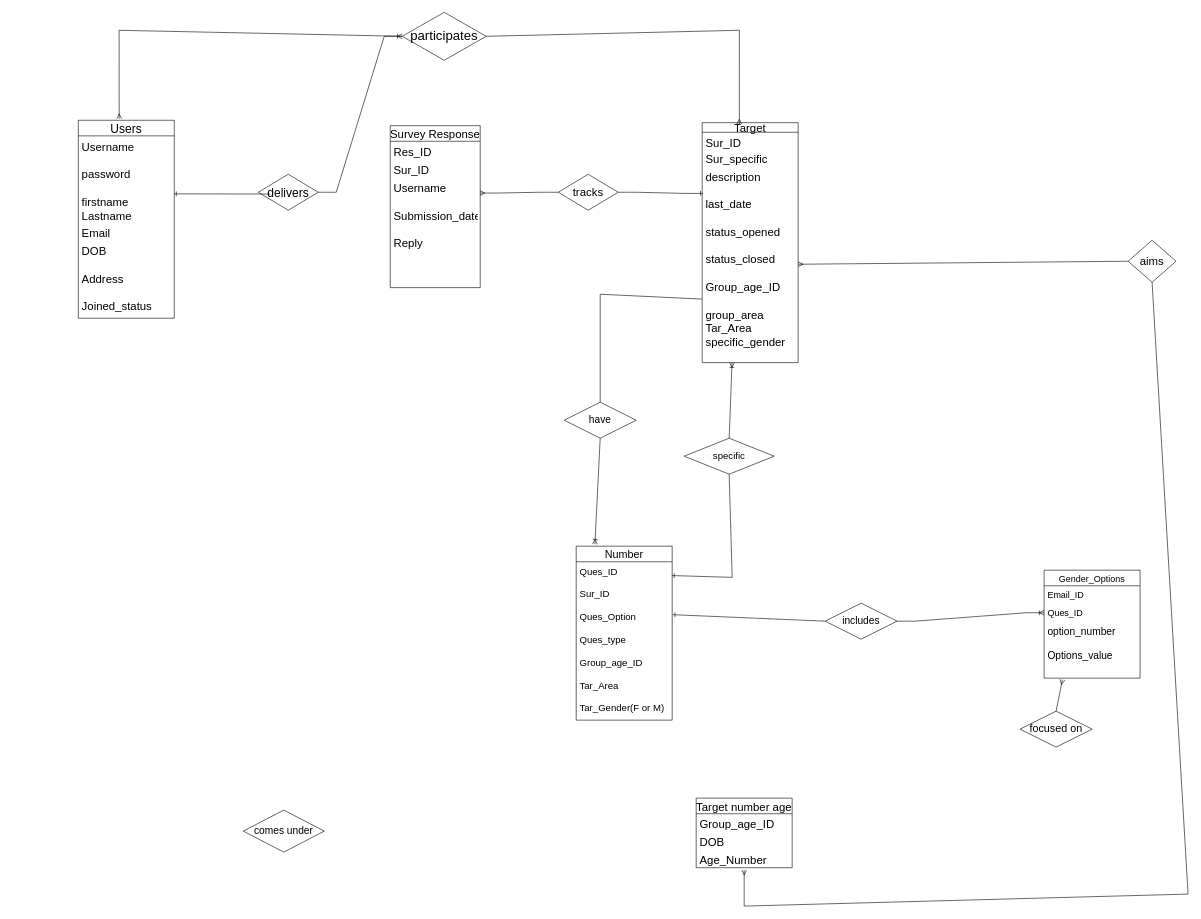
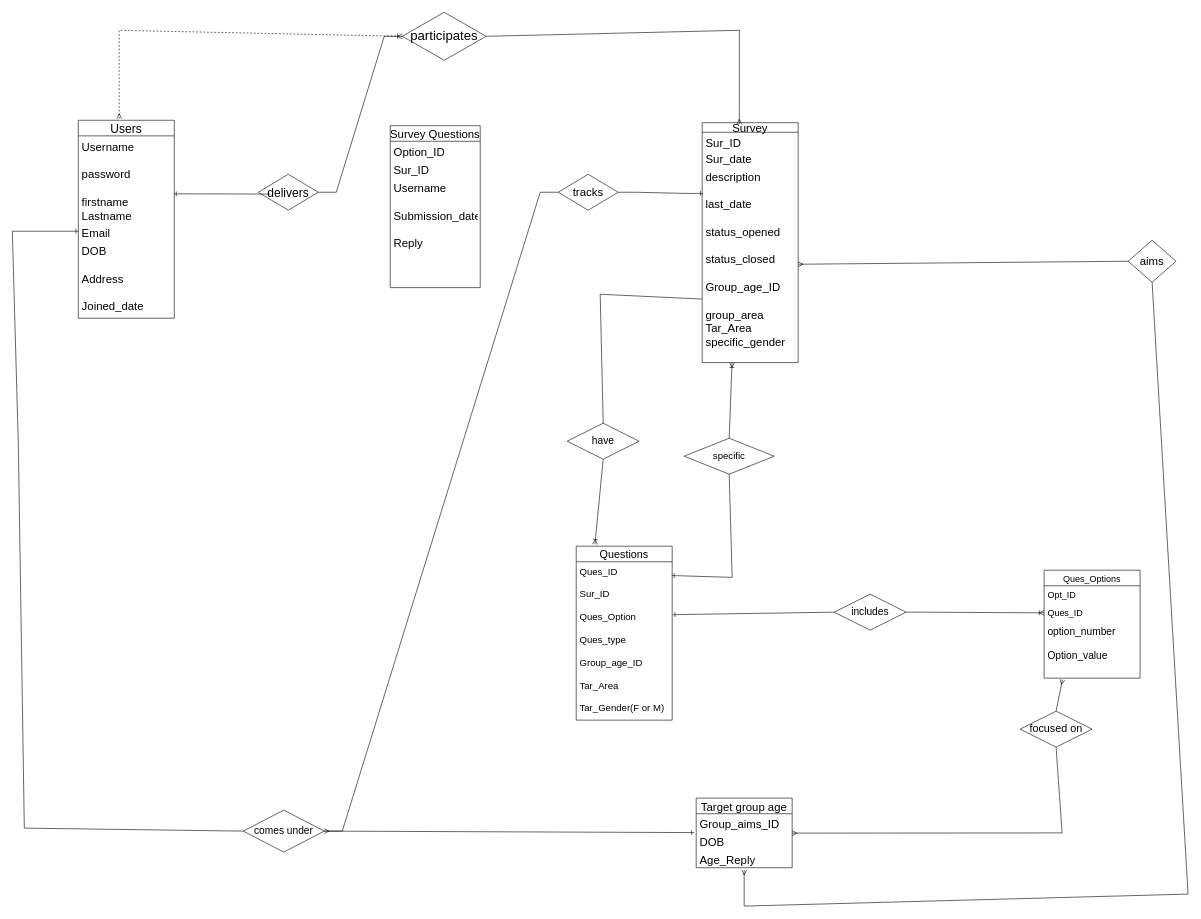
(207, 32) -> (207, 32)
(750, 129) -> (750, 129)
(435, 135) -> (435, 135)
(413, 152) -> (421, 152)
(741, 159) -> (731, 159)
(522, 193) -> (442, 511)
(91, 251) -> (91, 251)
(600, 420) -> (603, 441)
(624, 555) -> (624, 555)
(1092, 579) -> (1092, 579)
(1065, 595) -> (1063, 595)
none -> (21, 607)
(861, 621) -> (870, 612)
(1083, 632) -> (1083, 632)
none -> (1059, 792)
(744, 807) -> (744, 807)
(738, 825) -> (740, 825)
none -> (428, 832)
(732, 861) -> (727, 861)
